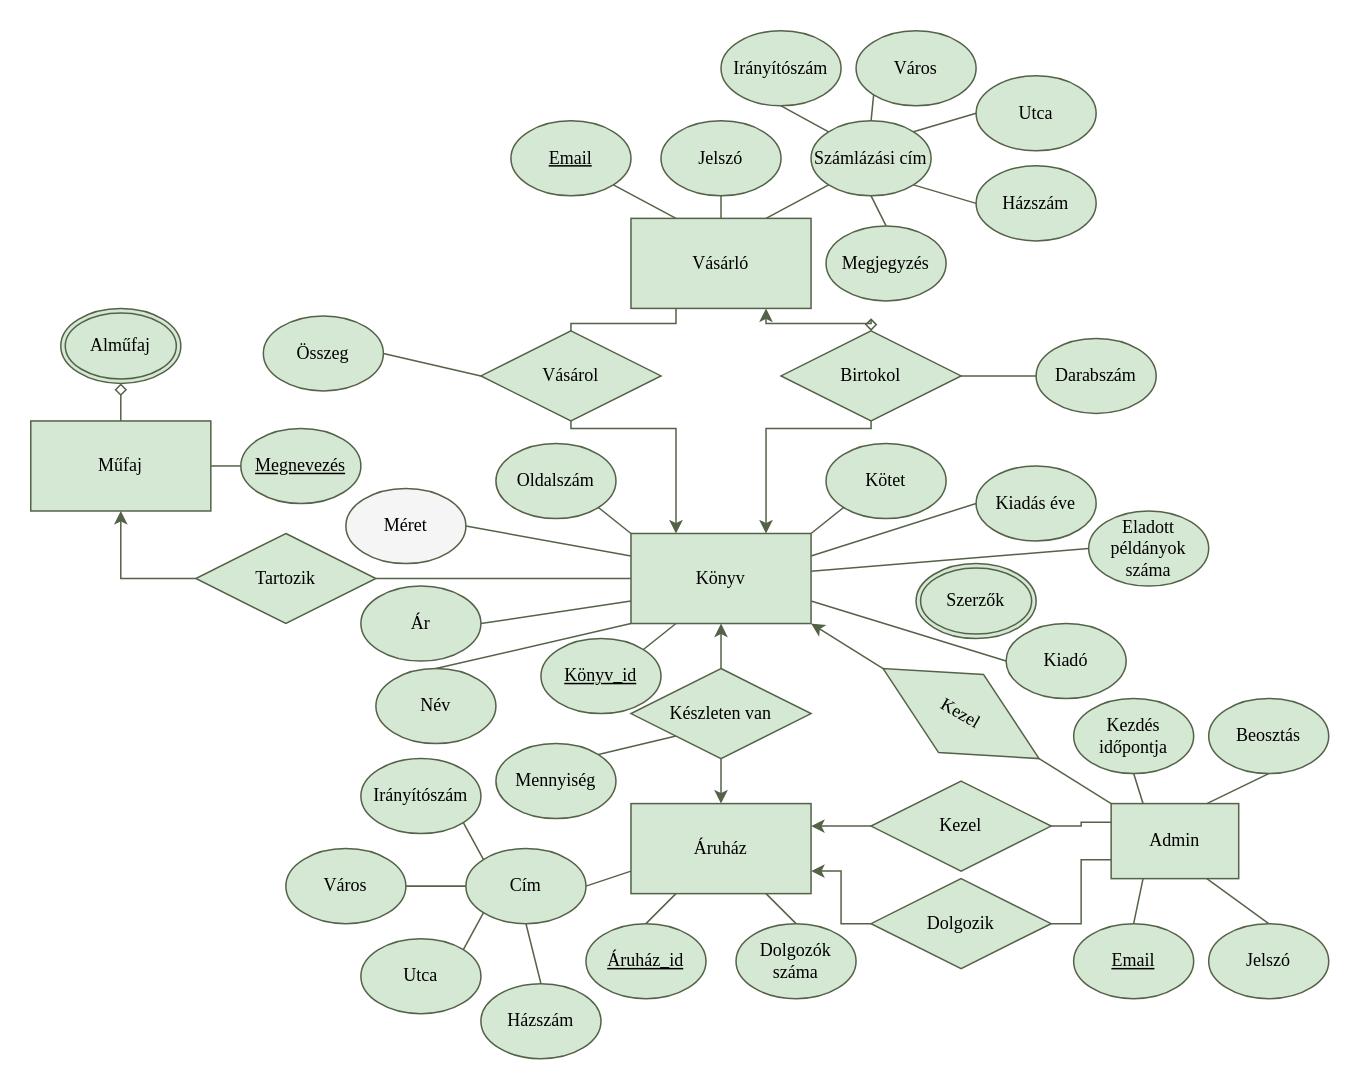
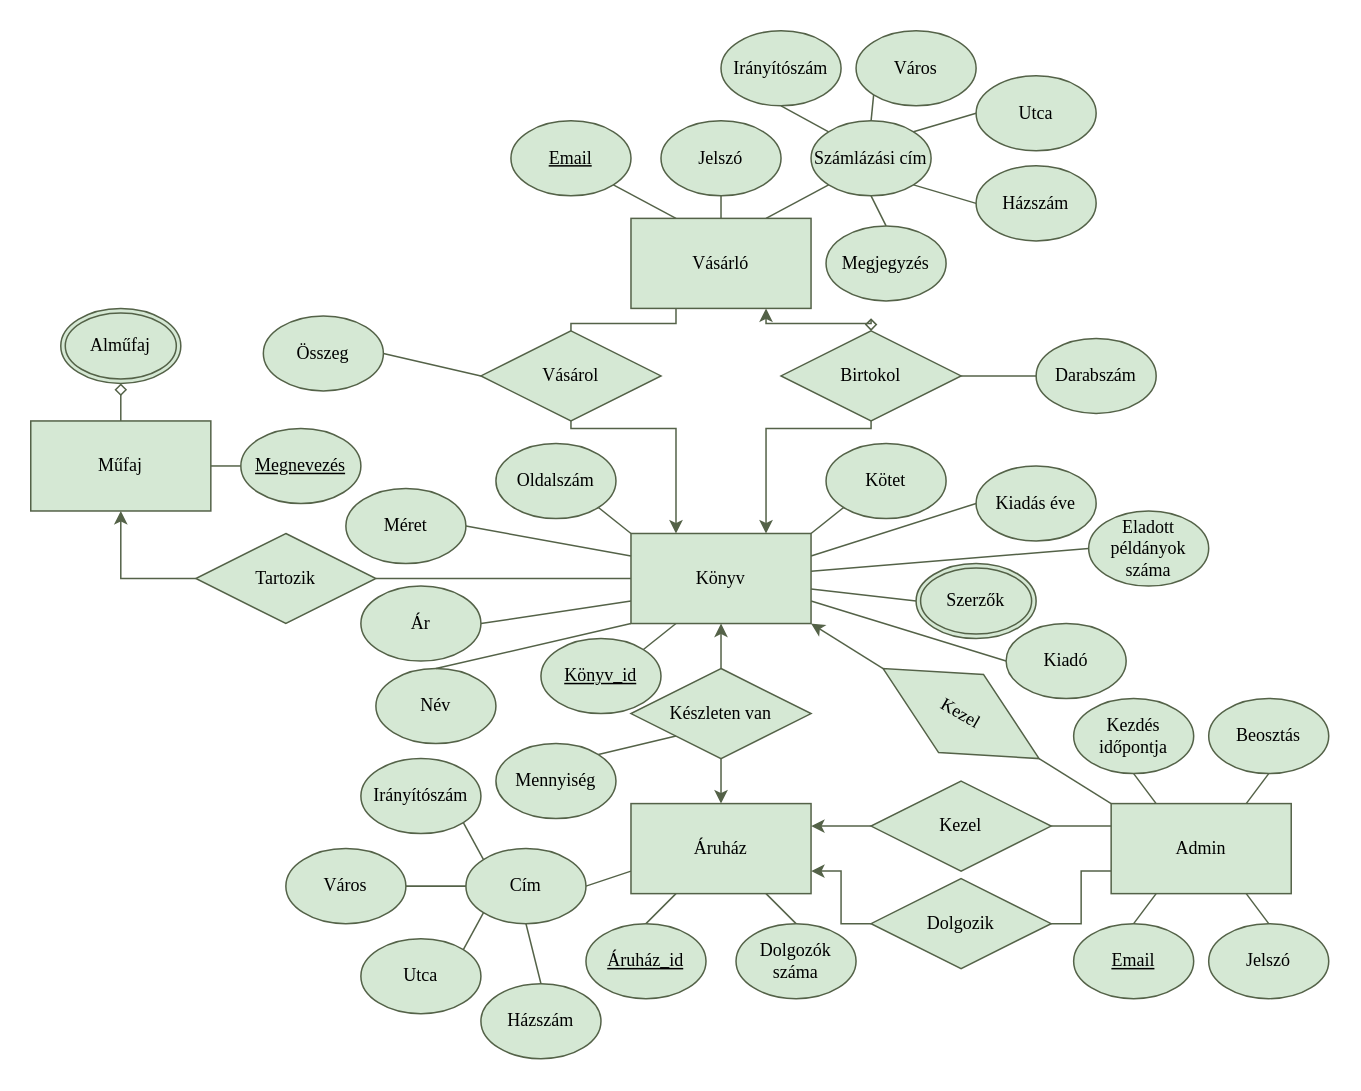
(406, 526) -> (406, 526)
none -> (863, 595)
(1175, 841) -> (1201, 848)
